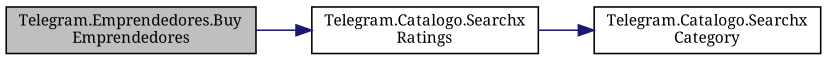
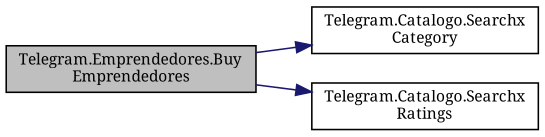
(558, 30) -> (276, 50)
